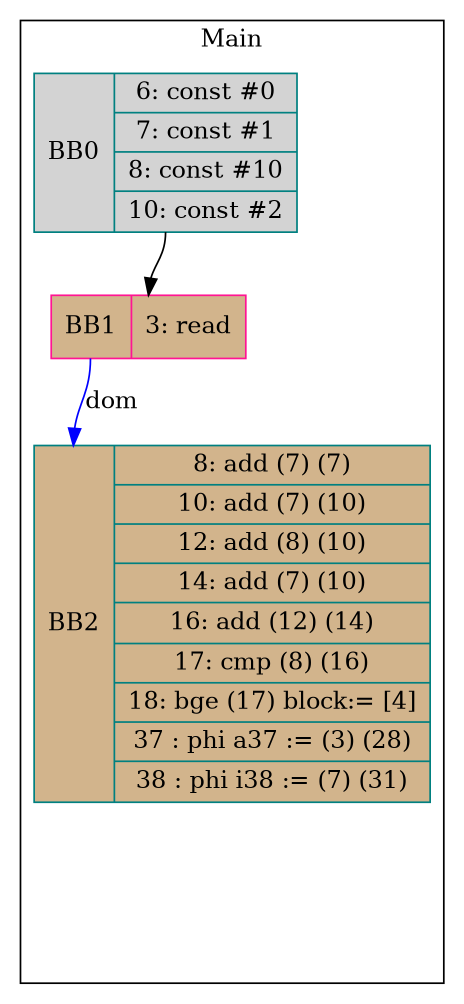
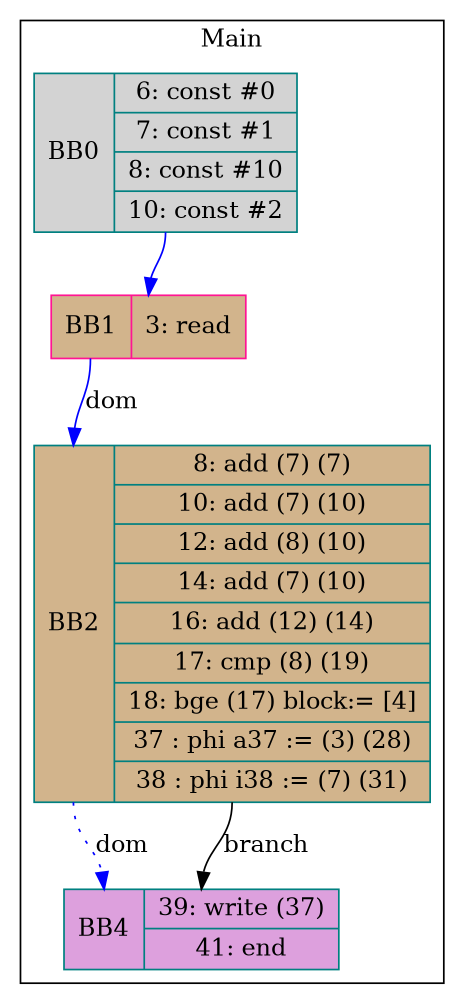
(161, 256) -> (161, 256)
(272, 662) -> (272, 662)
none -> (201, 929)
